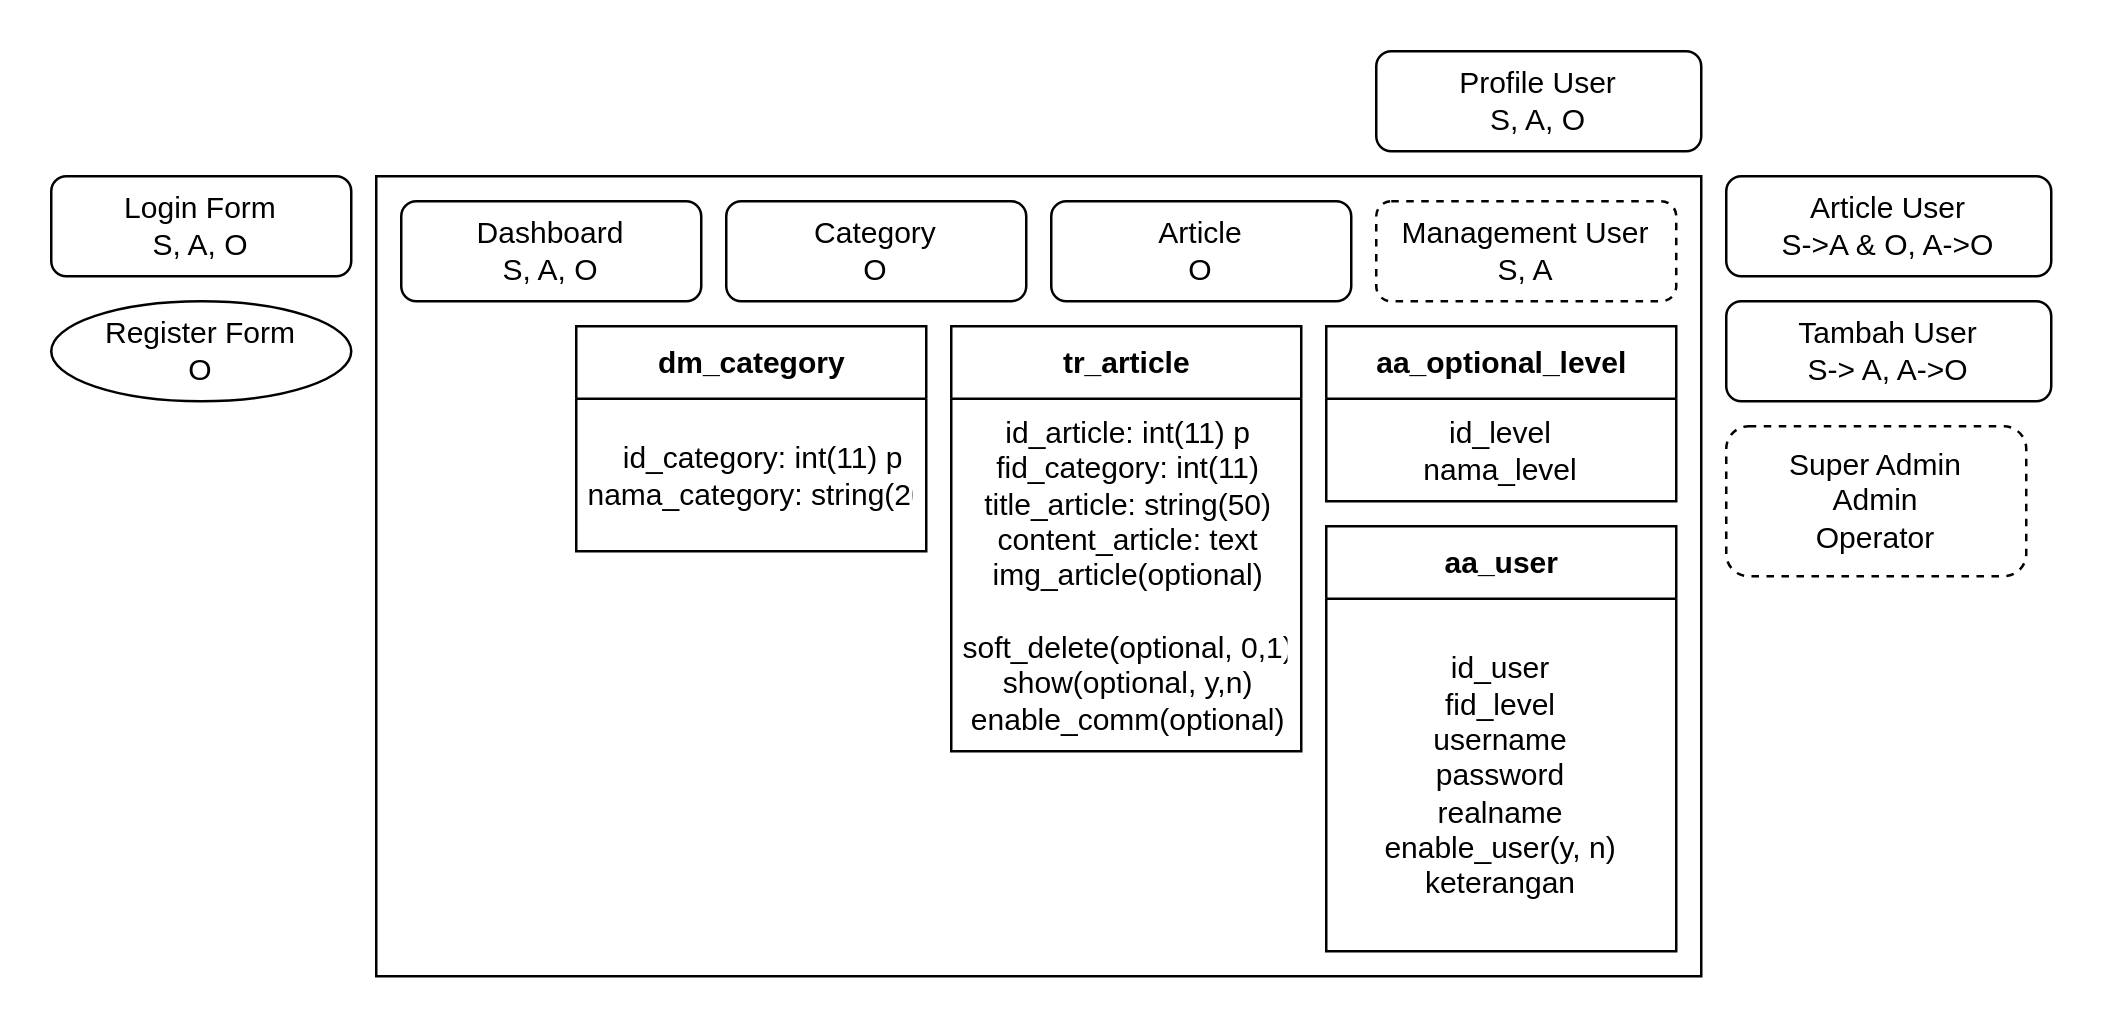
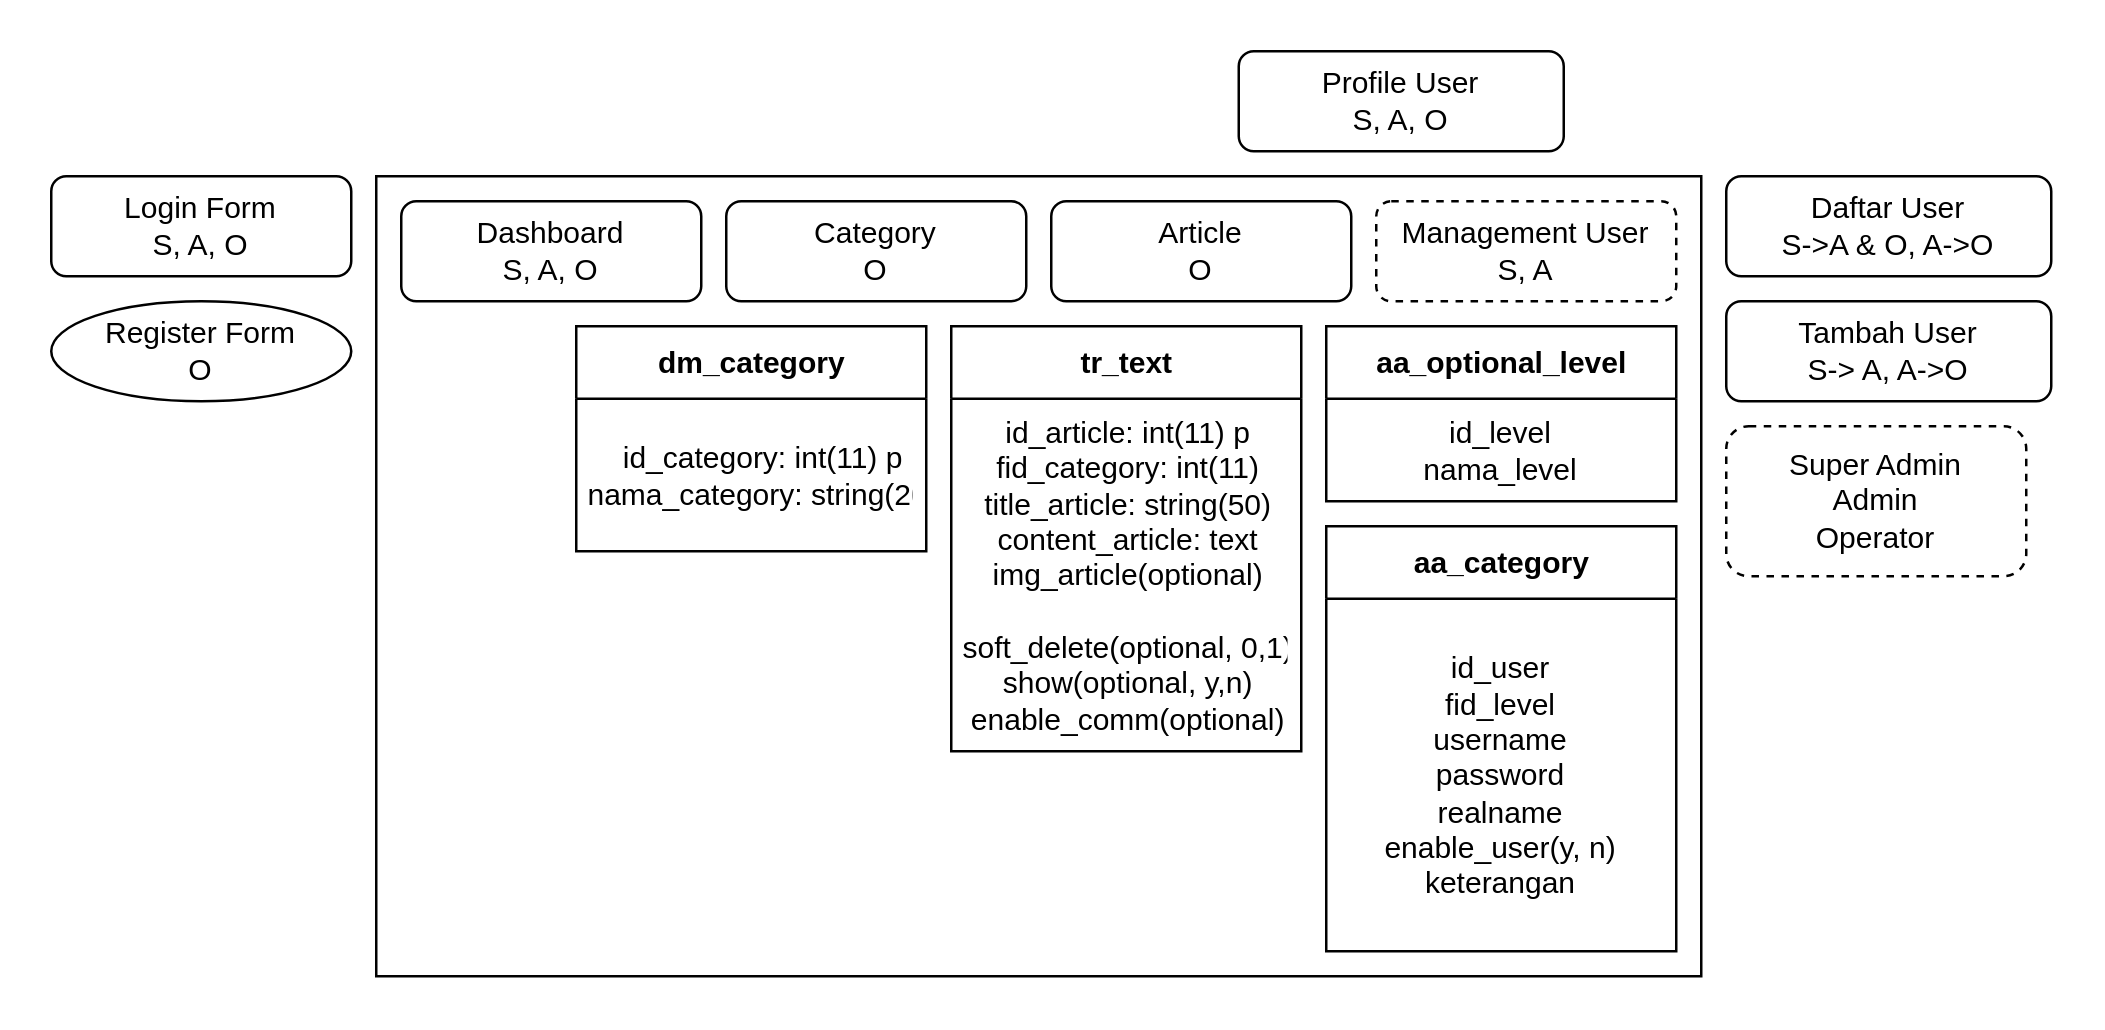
(1539, 101) -> (1401, 101)
(1889, 226) -> (1889, 226)
(1128, 364) -> (1128, 364)
(1503, 564) -> (1503, 564)
